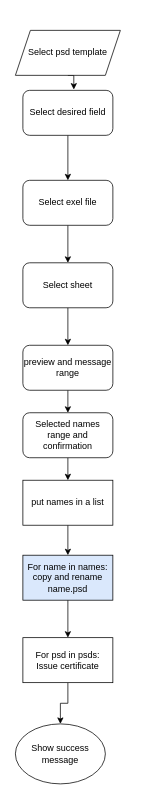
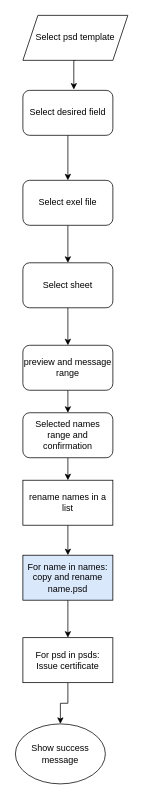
(68, 53) -> (75, 38)
(68, 503) -> (68, 503)
